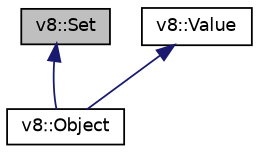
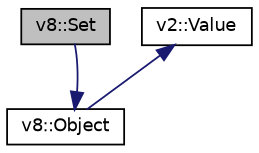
(197, 27) -> (197, 27)
(54, 86) -> (77, 68)
